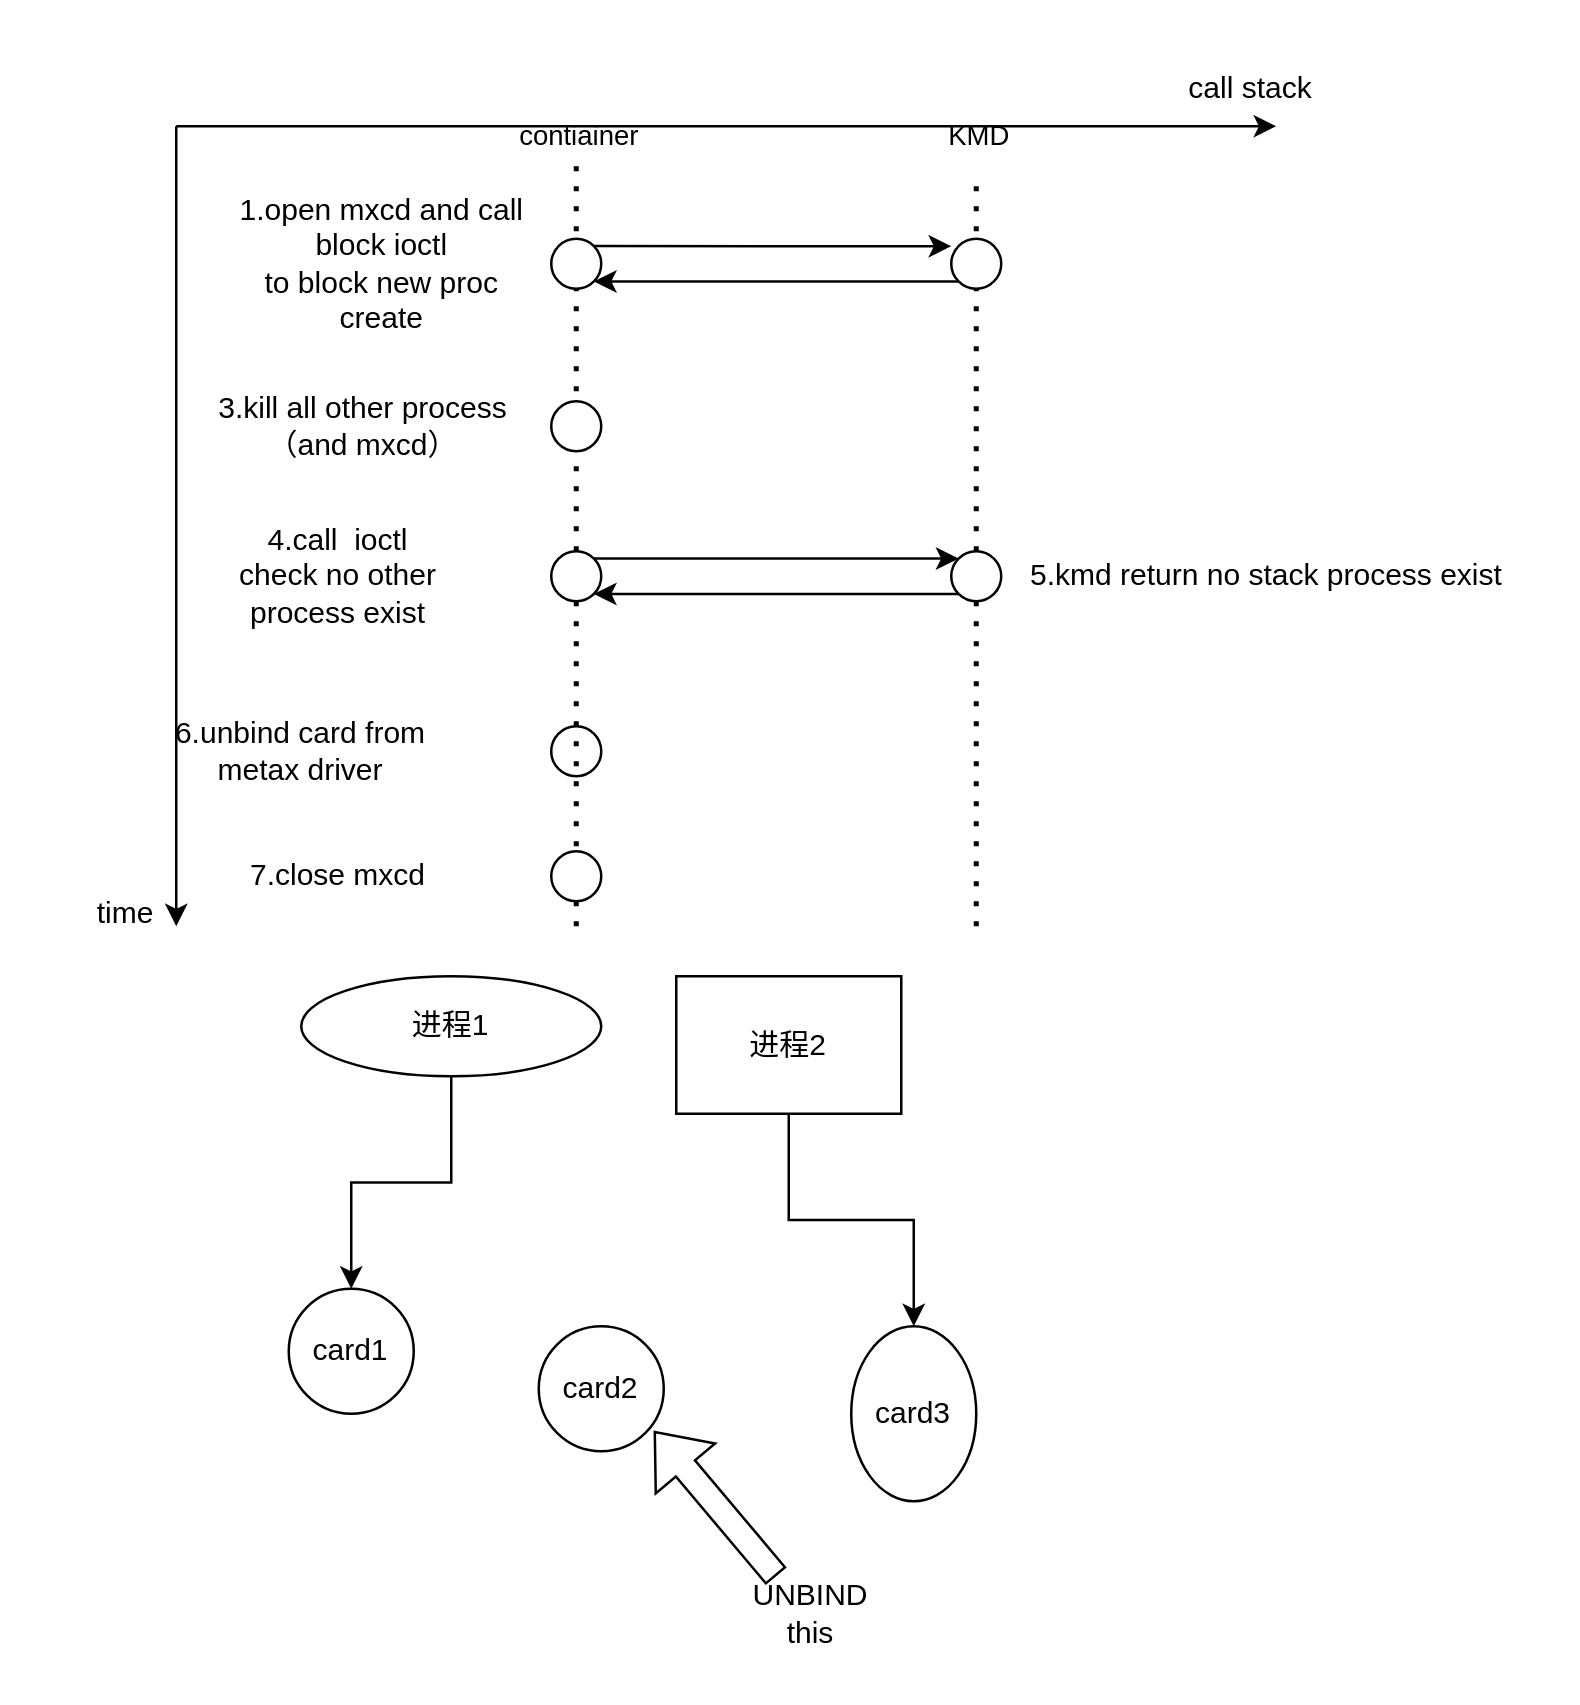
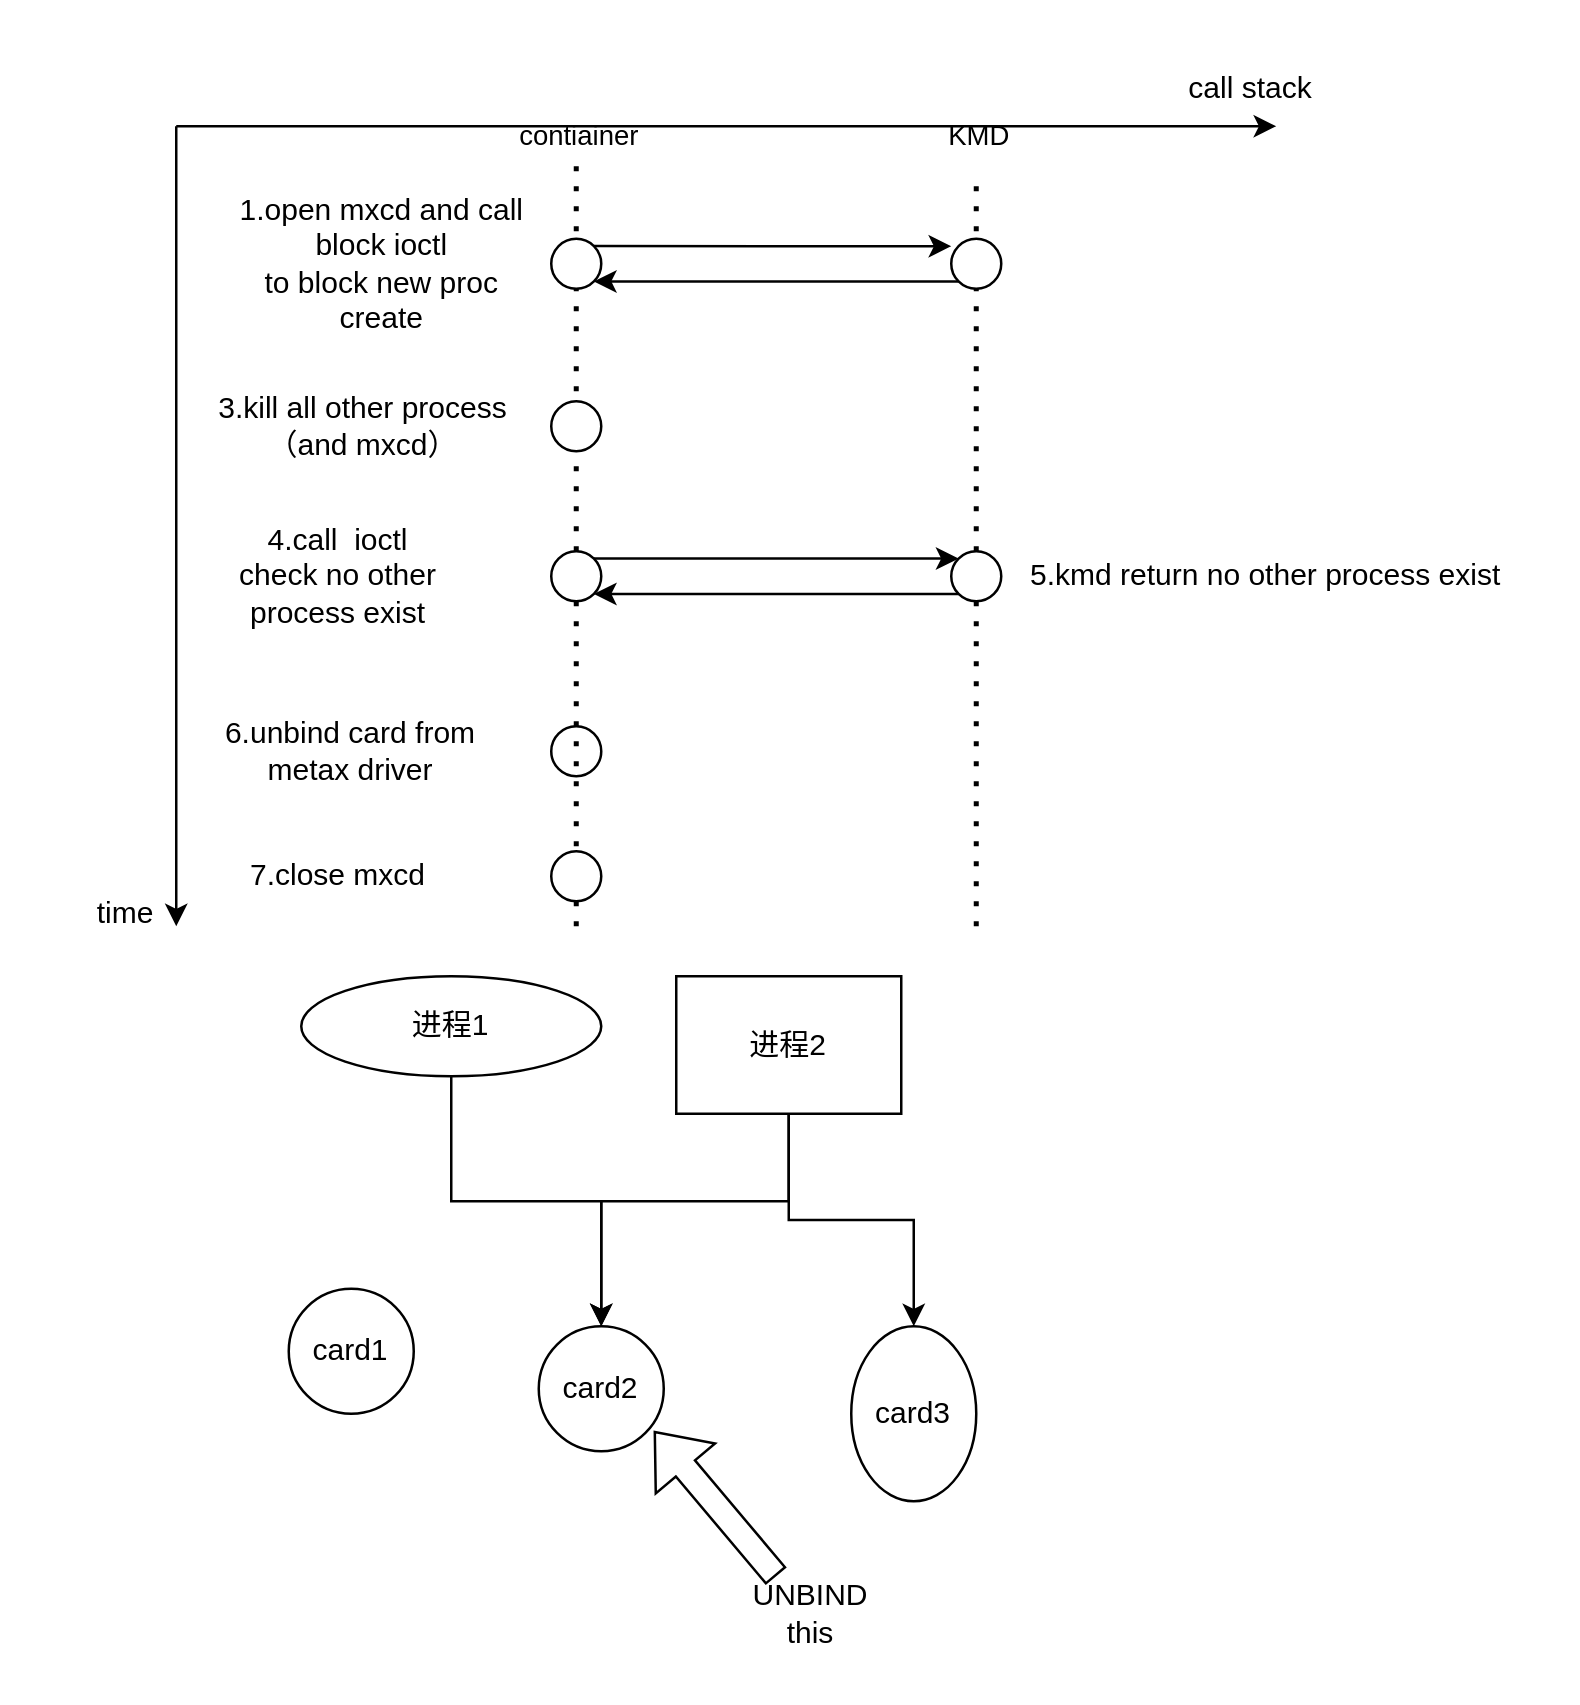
(1279, 576) -> (1279, 576)
(301, 751) -> (351, 751)
(358, 1183) -> (513, 1201)
none -> (696, 1201)
